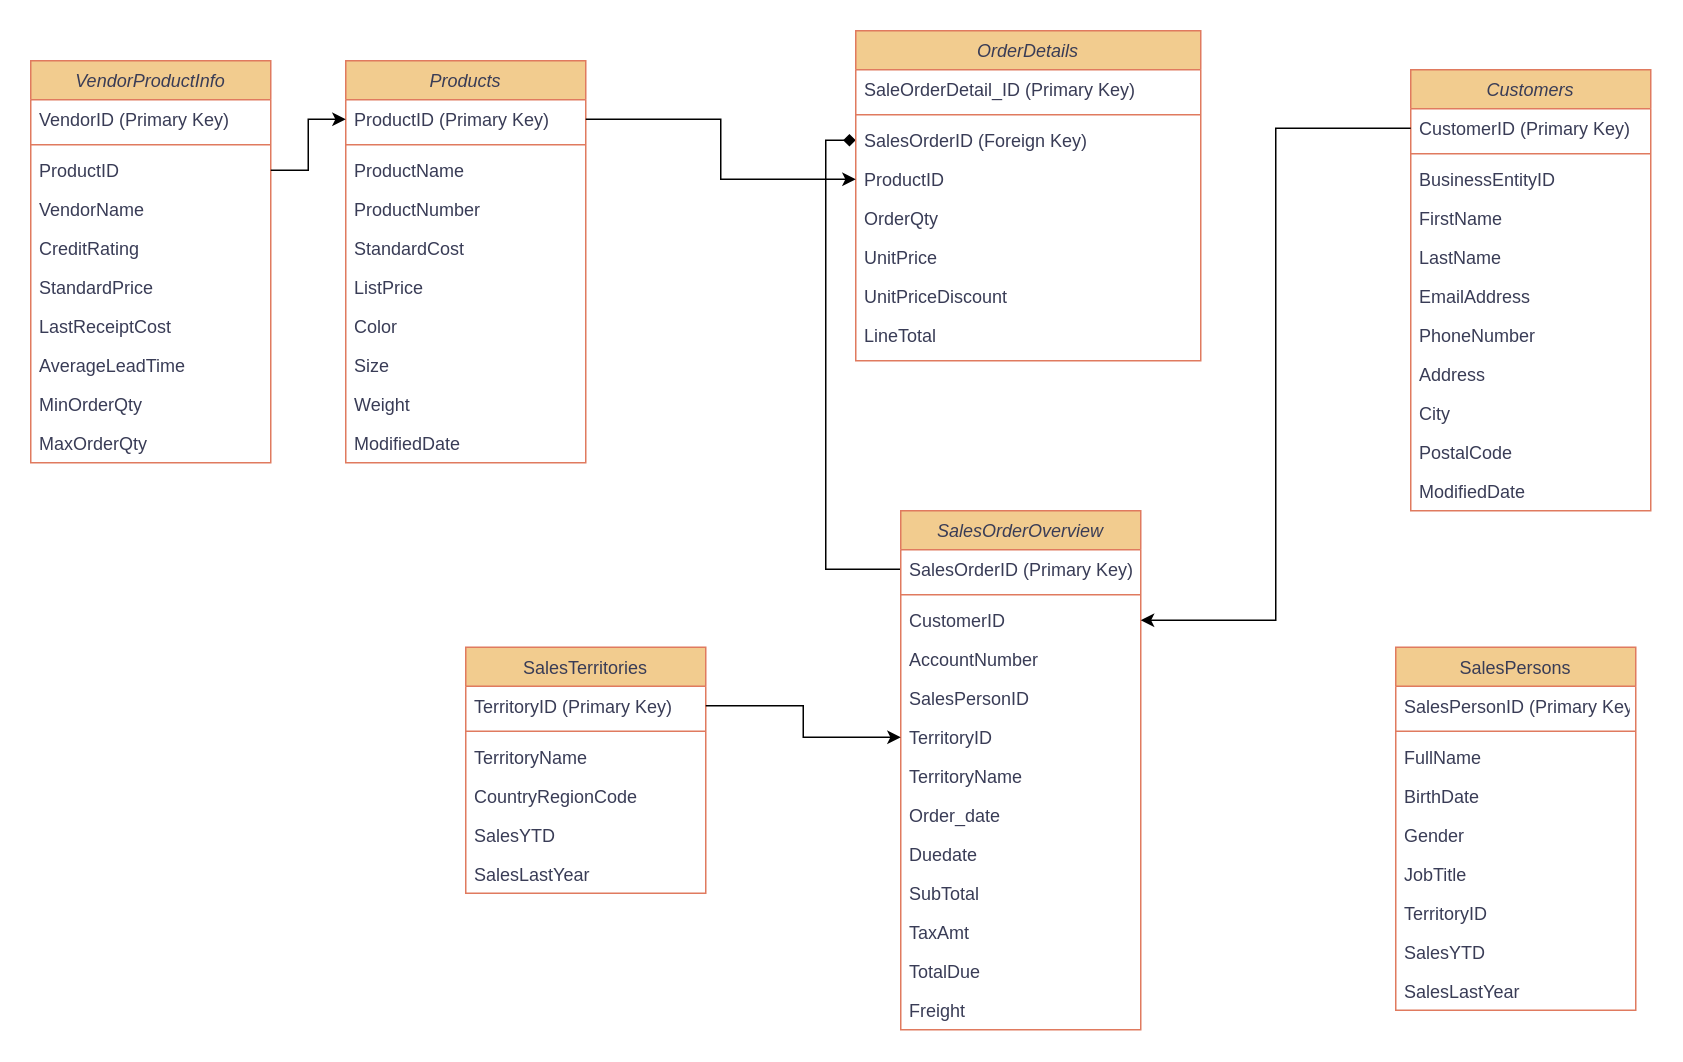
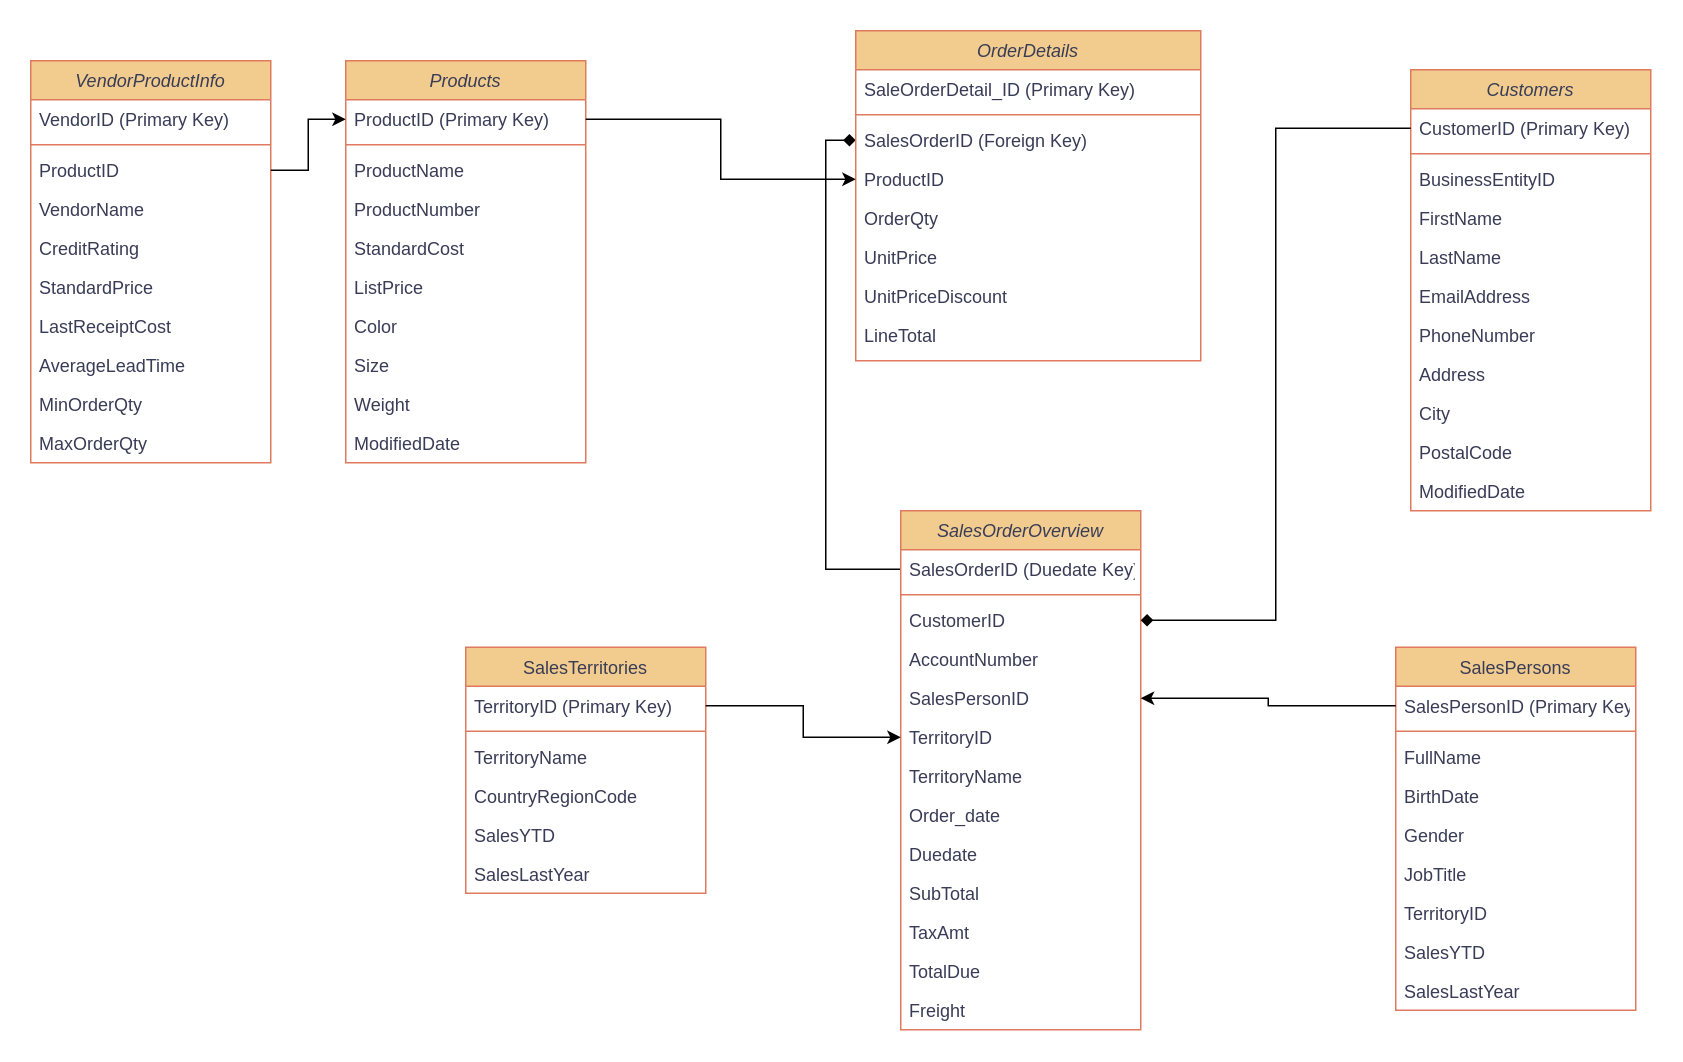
(1031, 570) -> (1033, 570)
(1152, 620) -> (1153, 620)
none -> (1268, 706)
